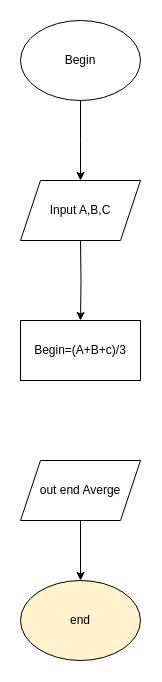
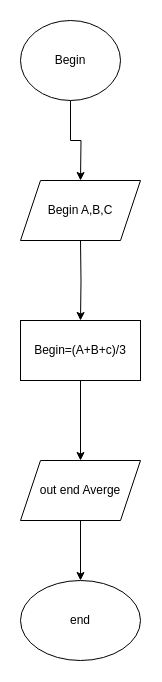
(81, 61) -> (71, 61)
(81, 211) -> (81, 211)
none -> (81, 417)
(81, 621) -> (81, 621)
